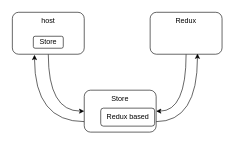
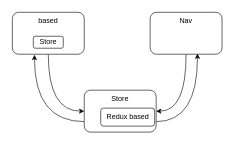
(48, 21) -> (48, 21)
(186, 21) -> (186, 21)
